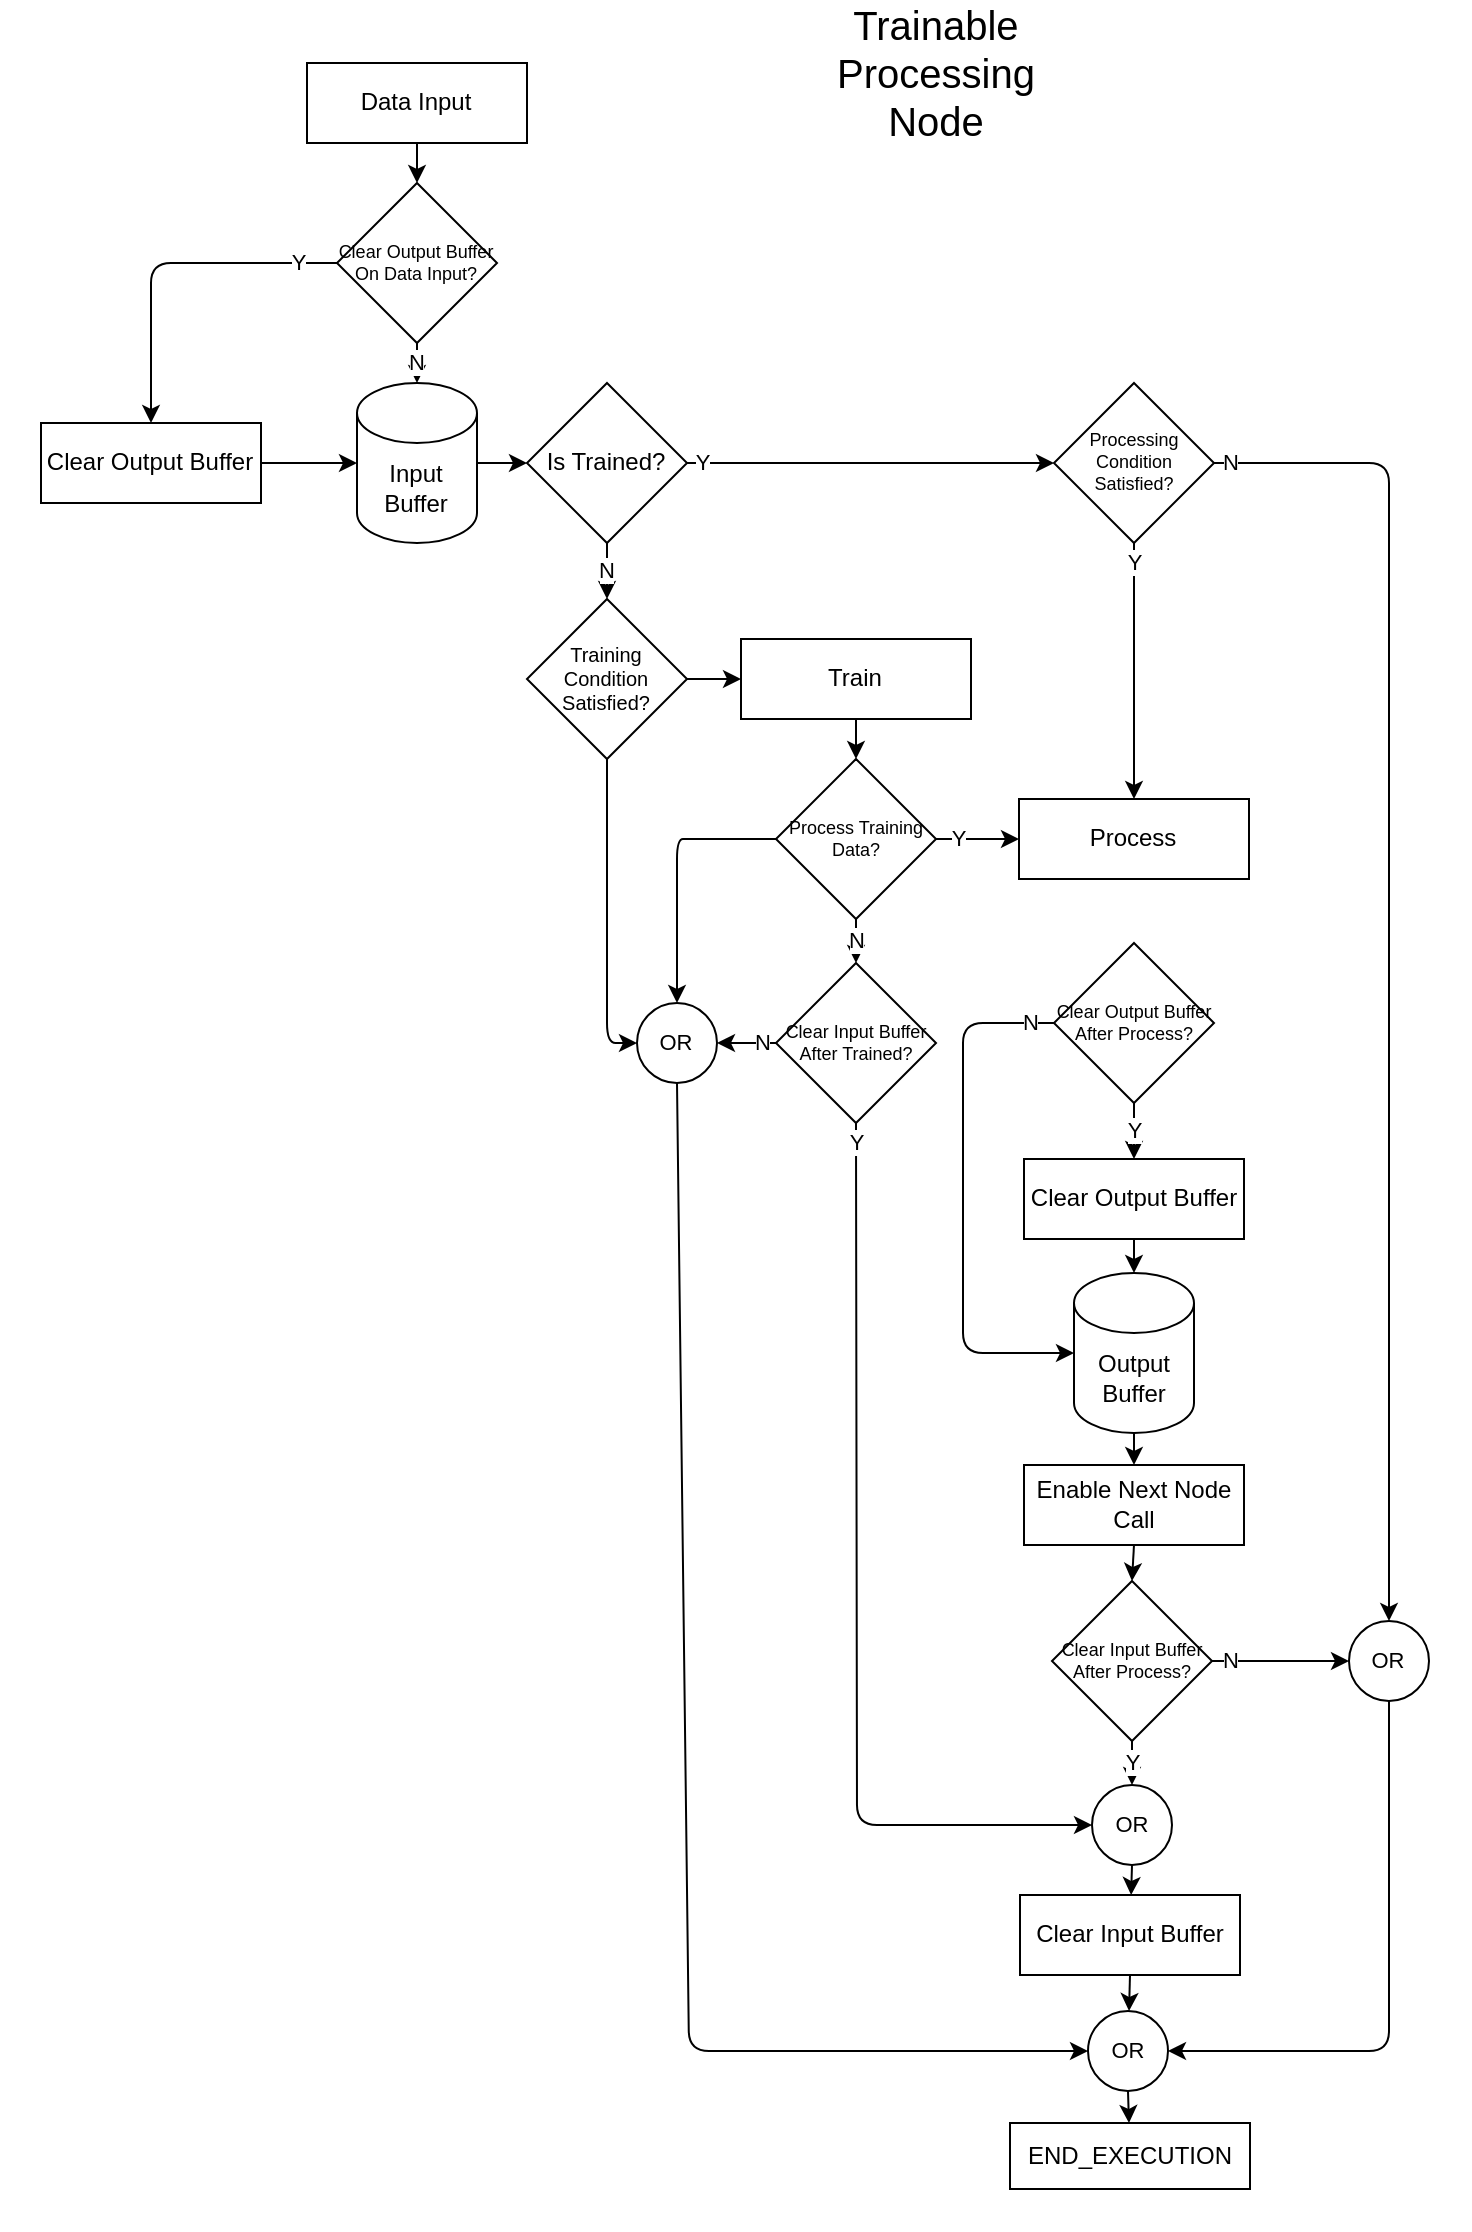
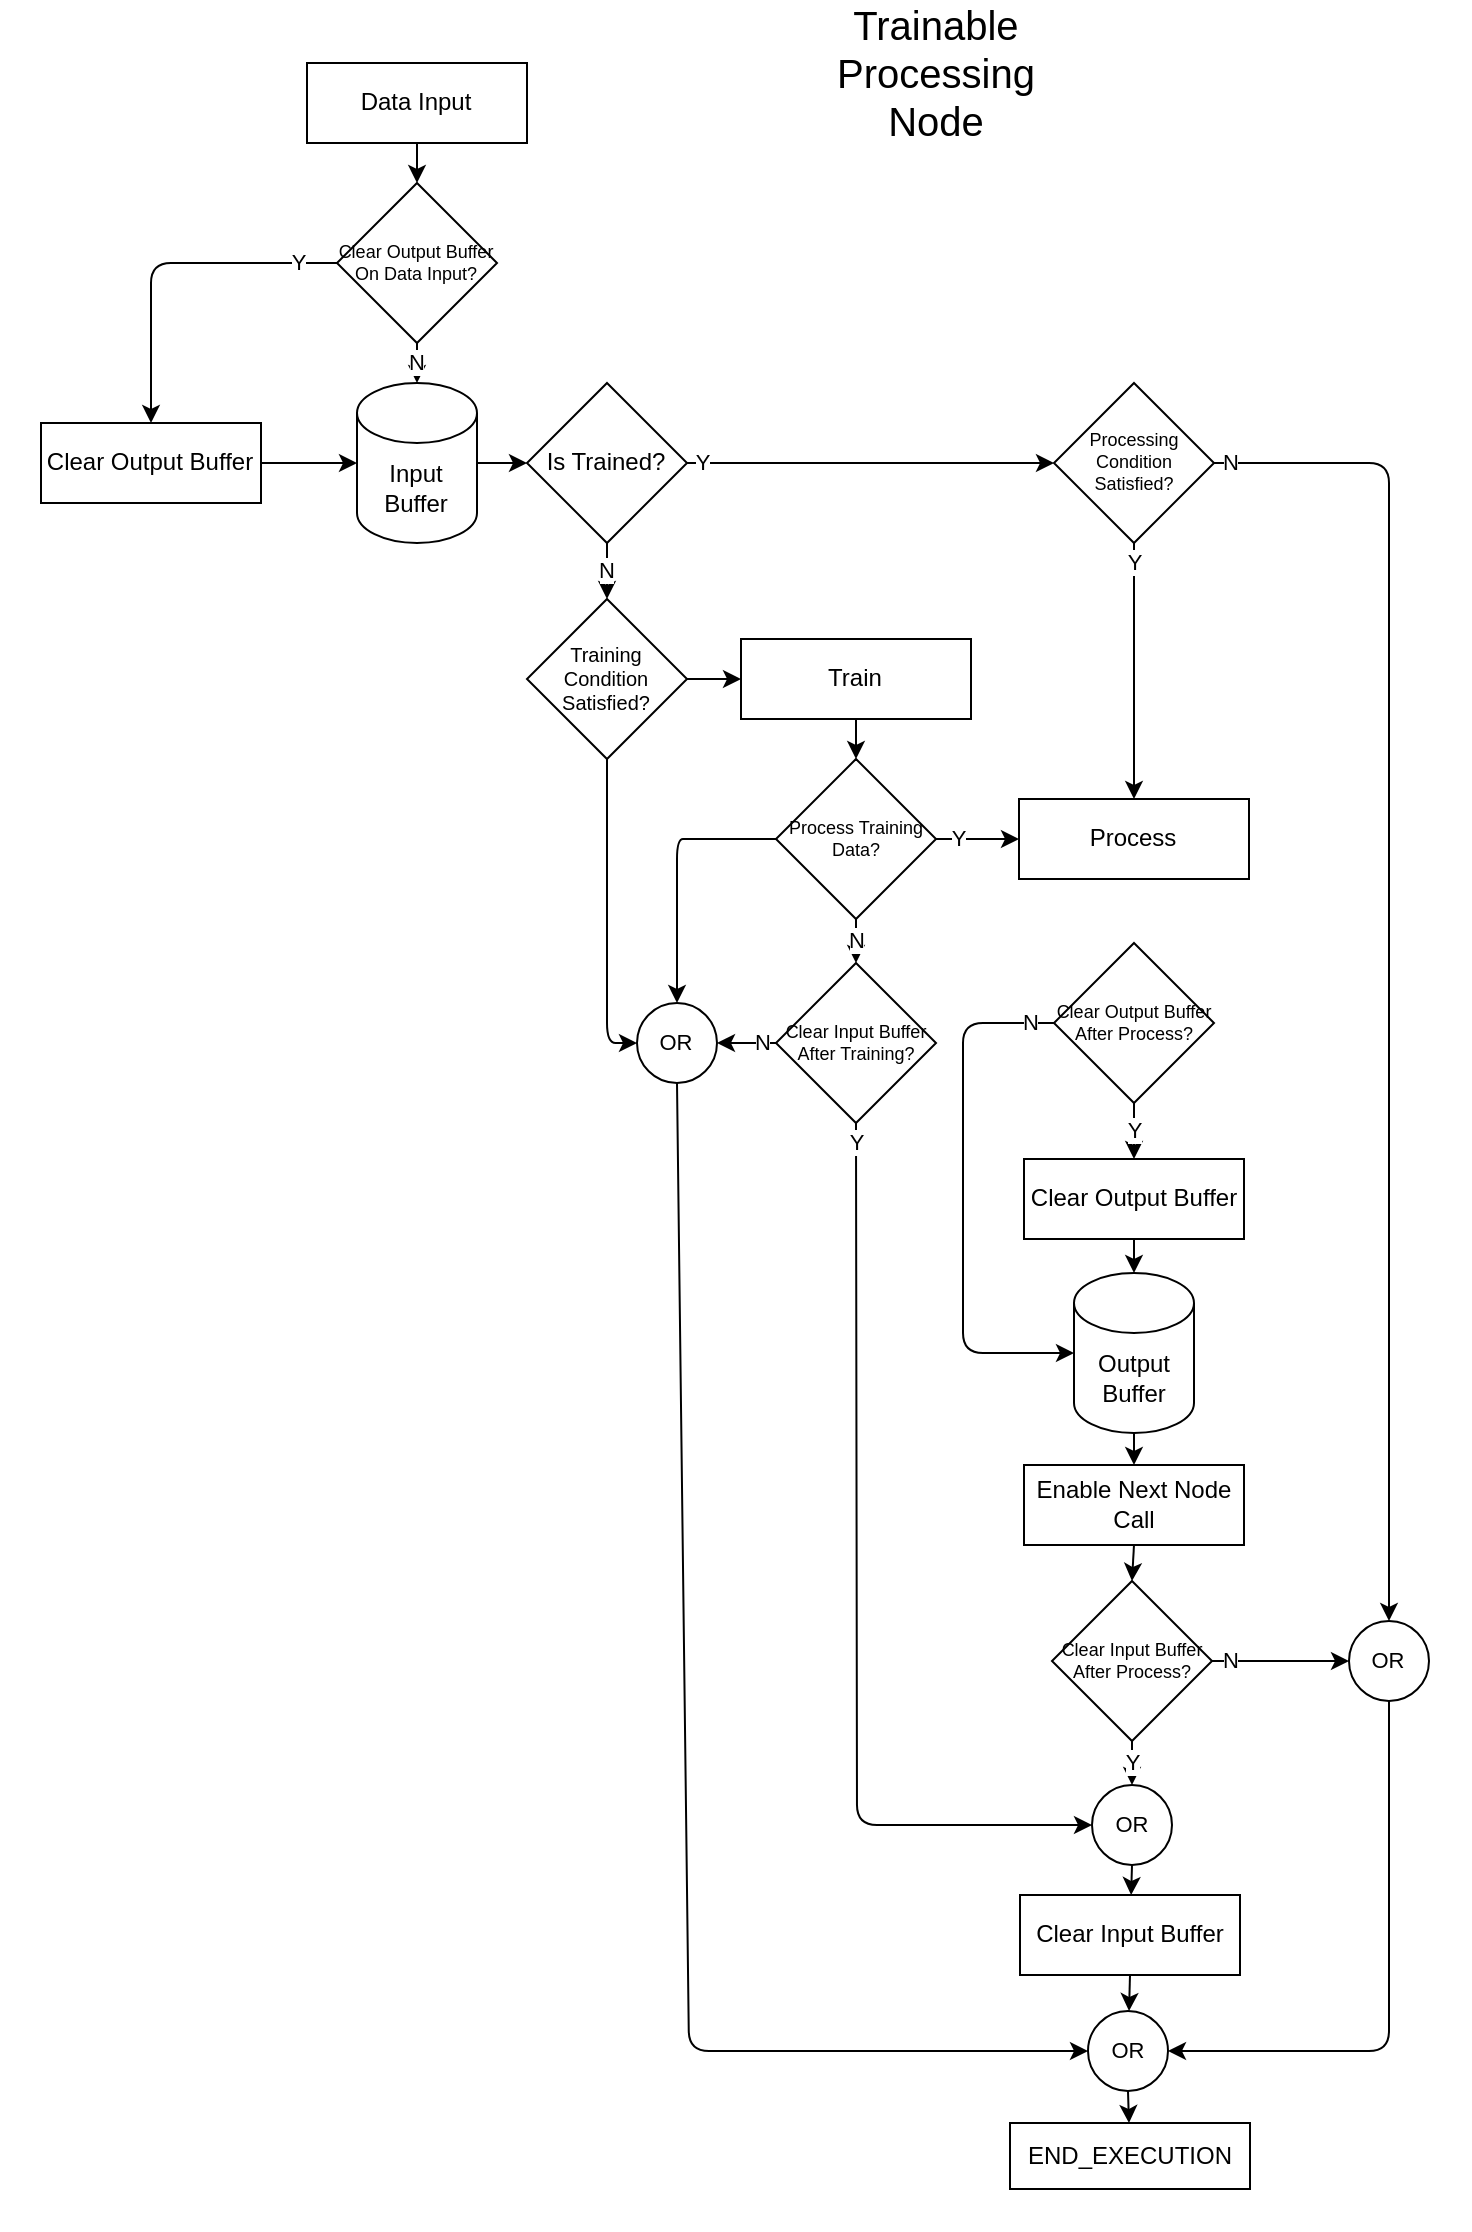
(857, 1043) -> (857, 1043)
